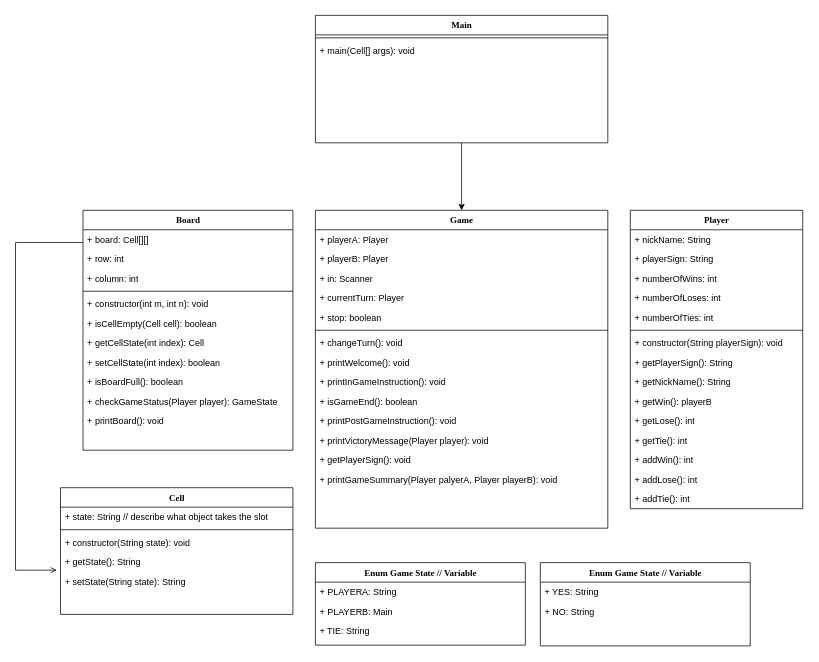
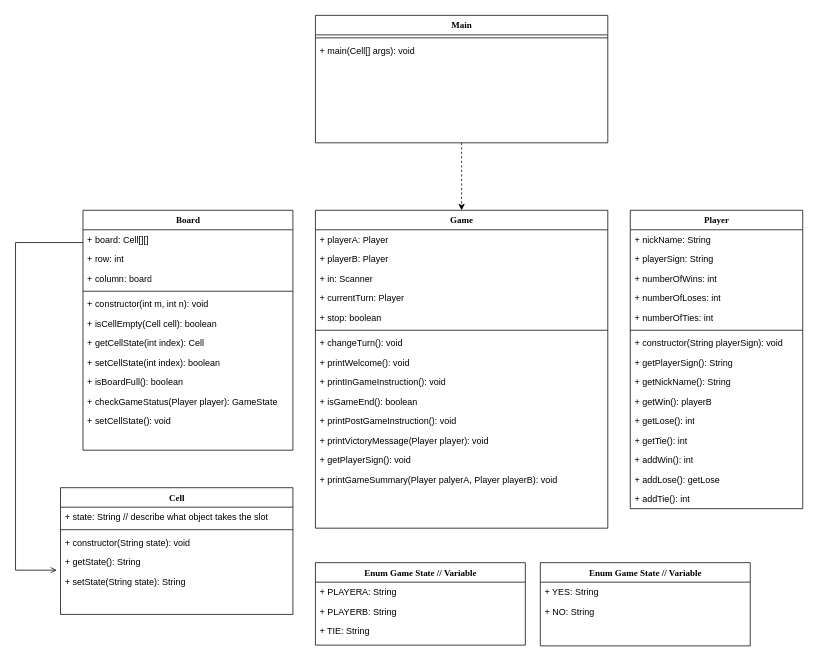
(462, 174) -> (462, 174)
(114, 280) -> (120, 280)
(132, 422) -> (136, 422)
(671, 481) -> (682, 481)
(353, 613) -> (358, 613)
